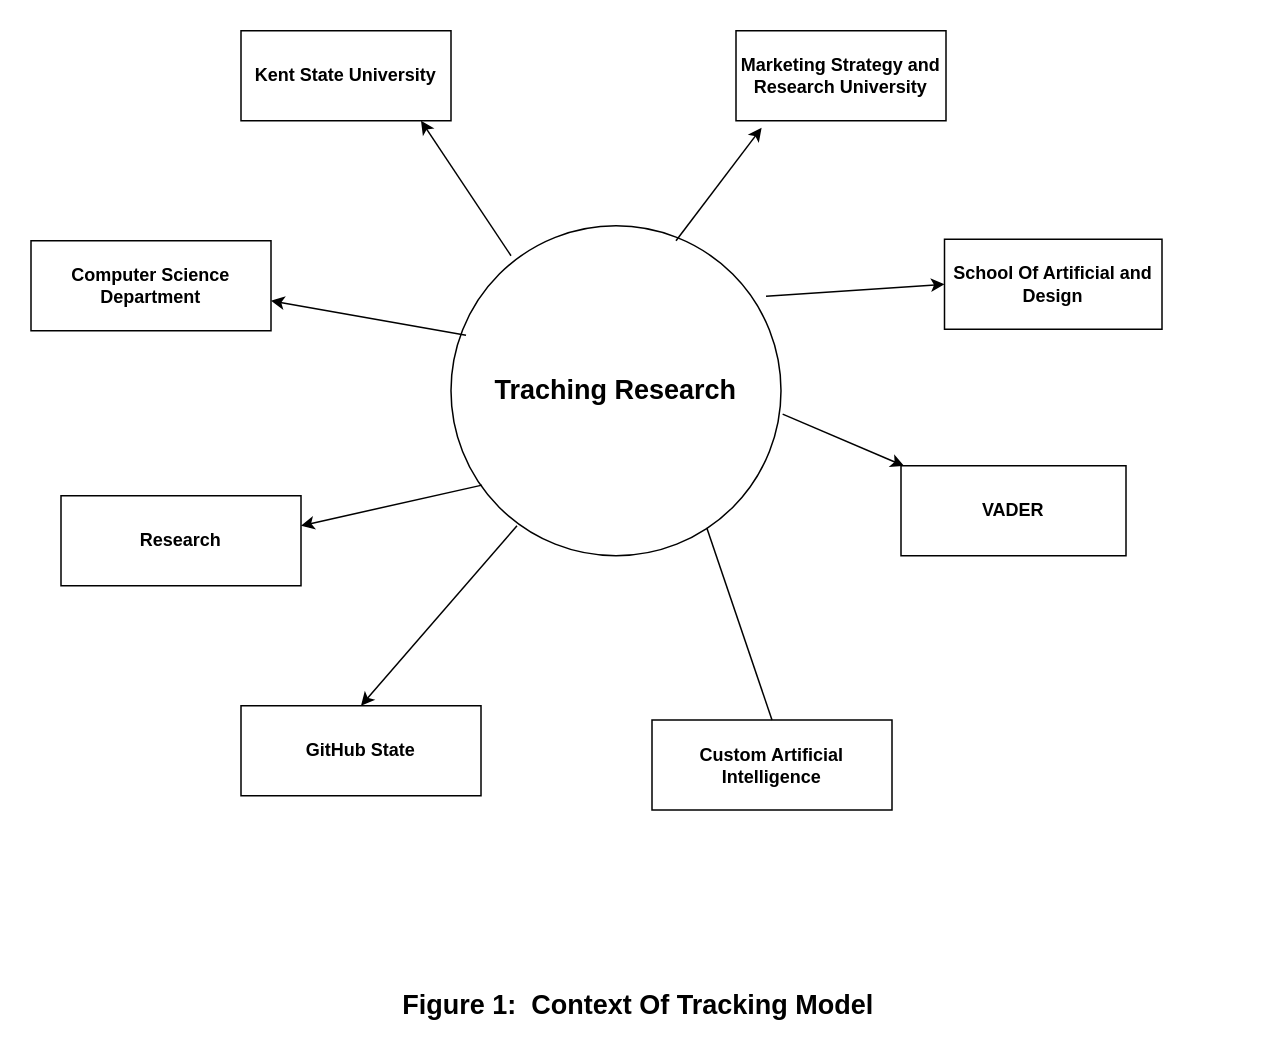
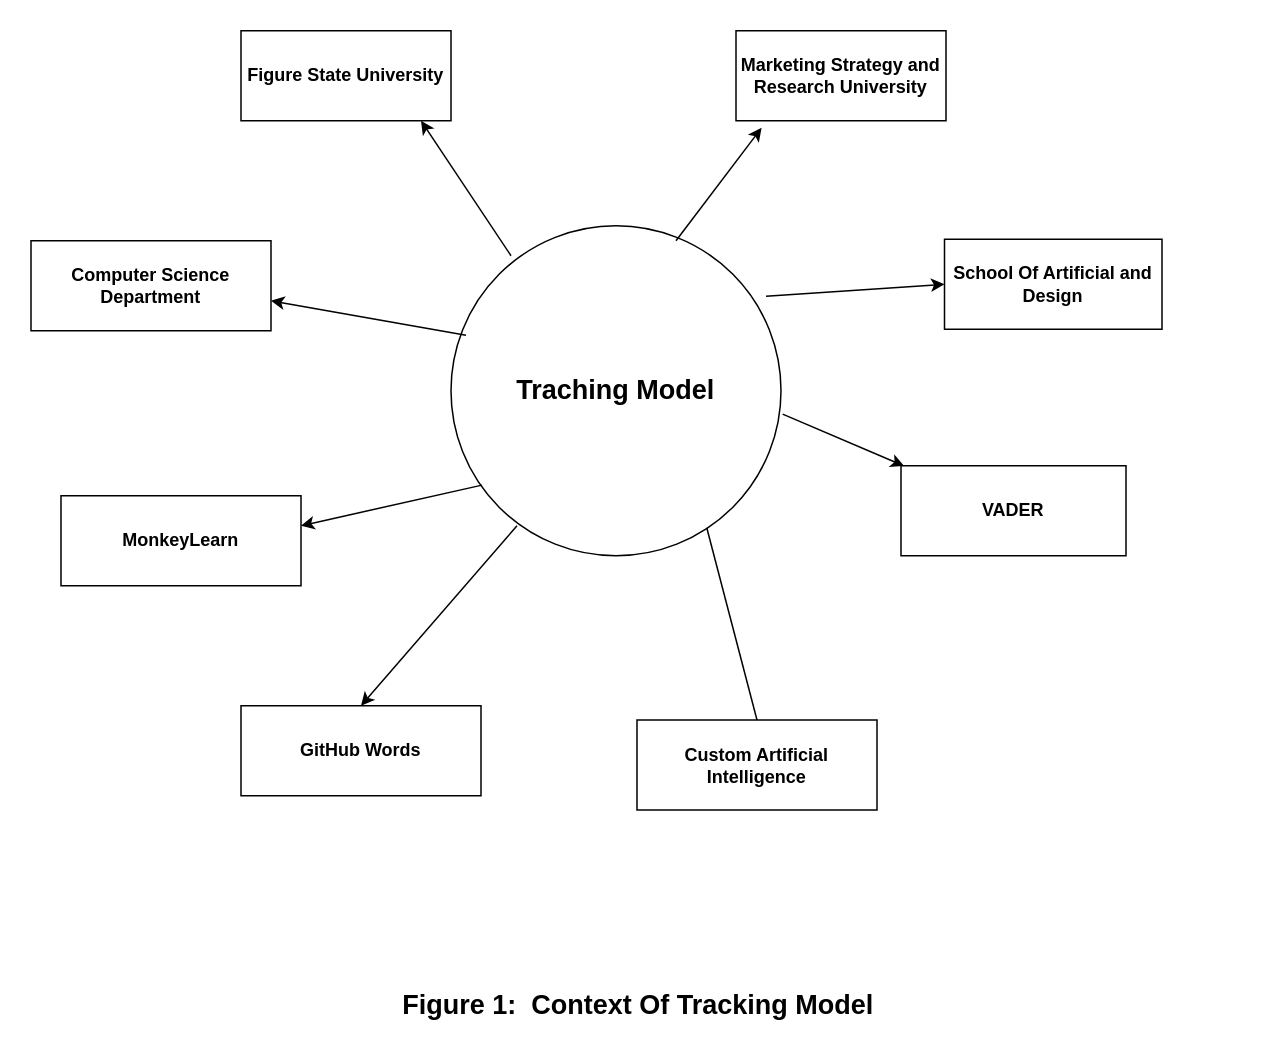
(346, 76) -> (346, 76)
(616, 391) -> (616, 391)
(181, 541) -> (181, 541)
(361, 751) -> (361, 751)
(772, 765) -> (757, 765)
